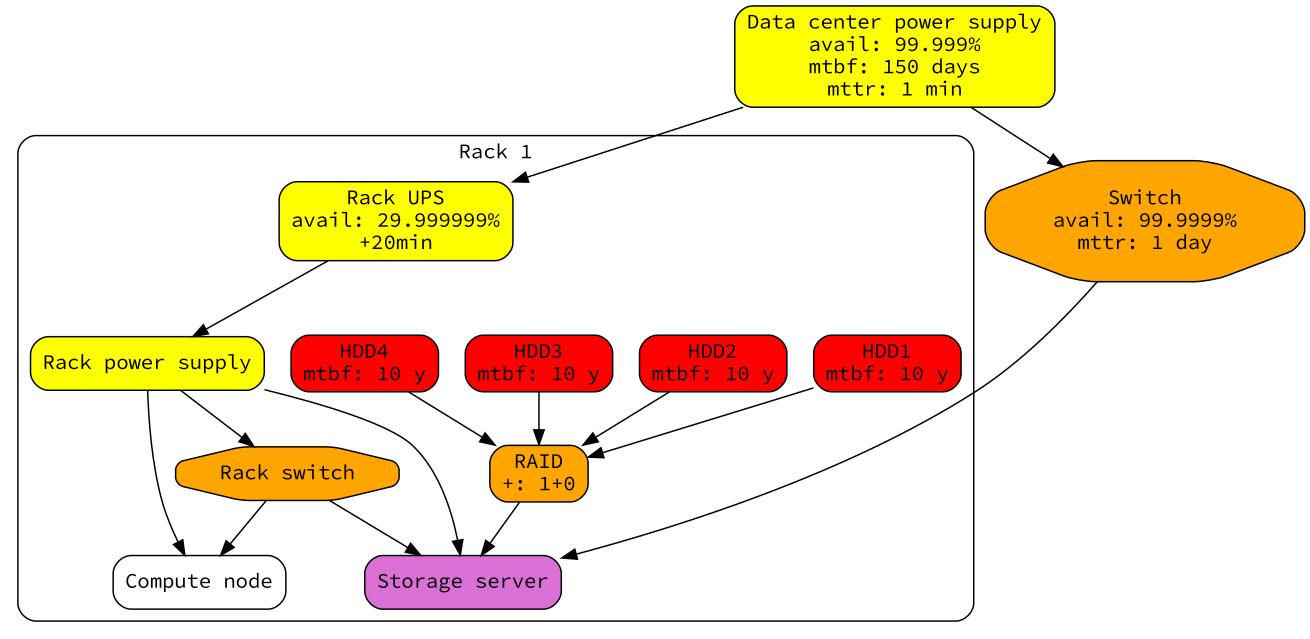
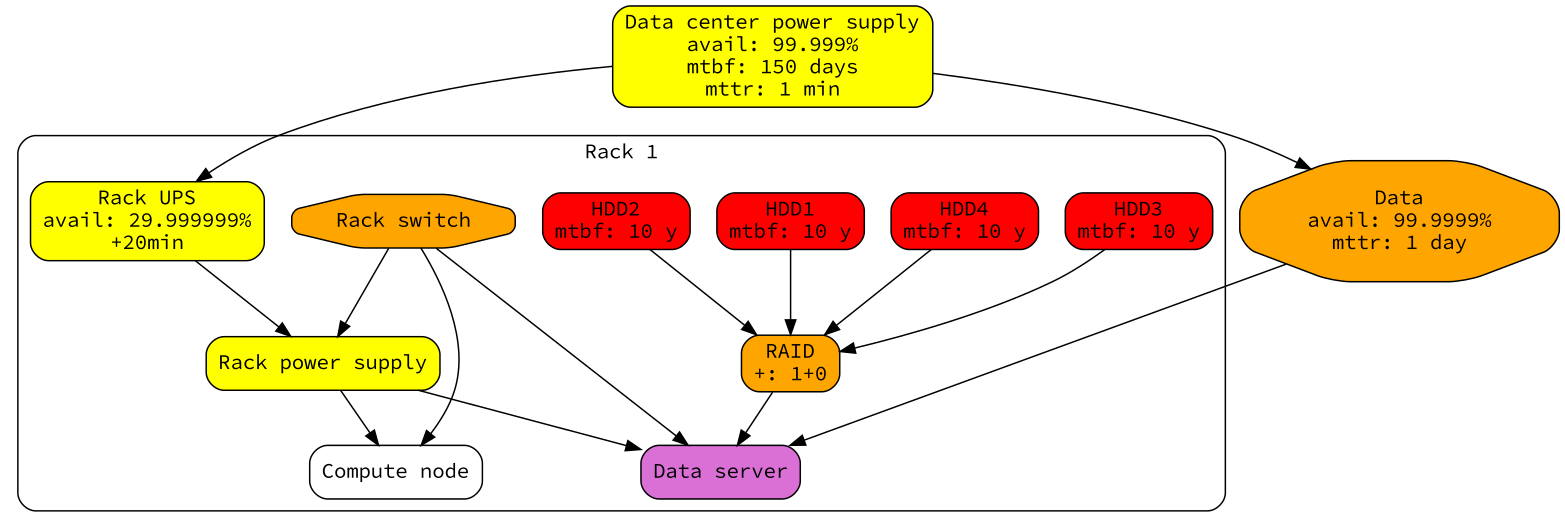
(1145, 221) -> (1400, 221)
(211, 414) -> (367, 286)
(463, 582) -> (721, 472)
